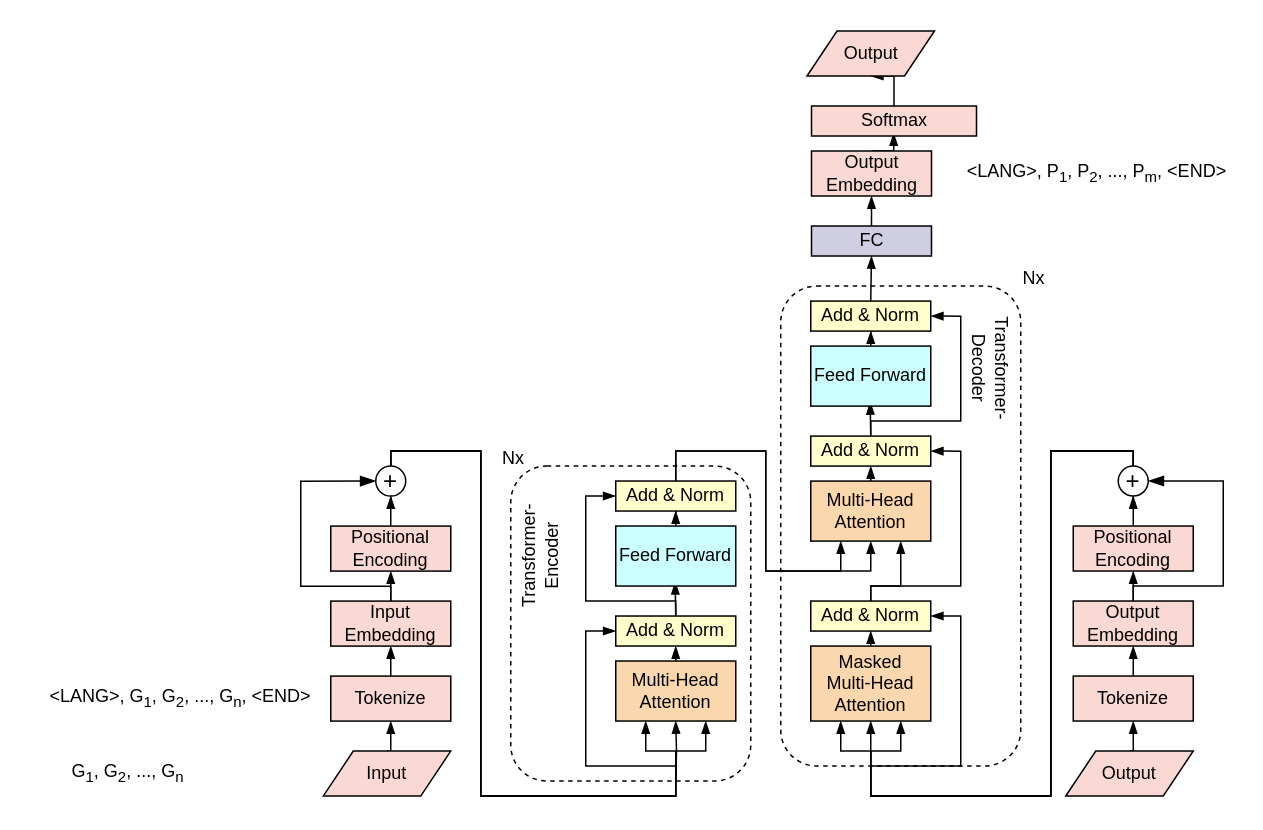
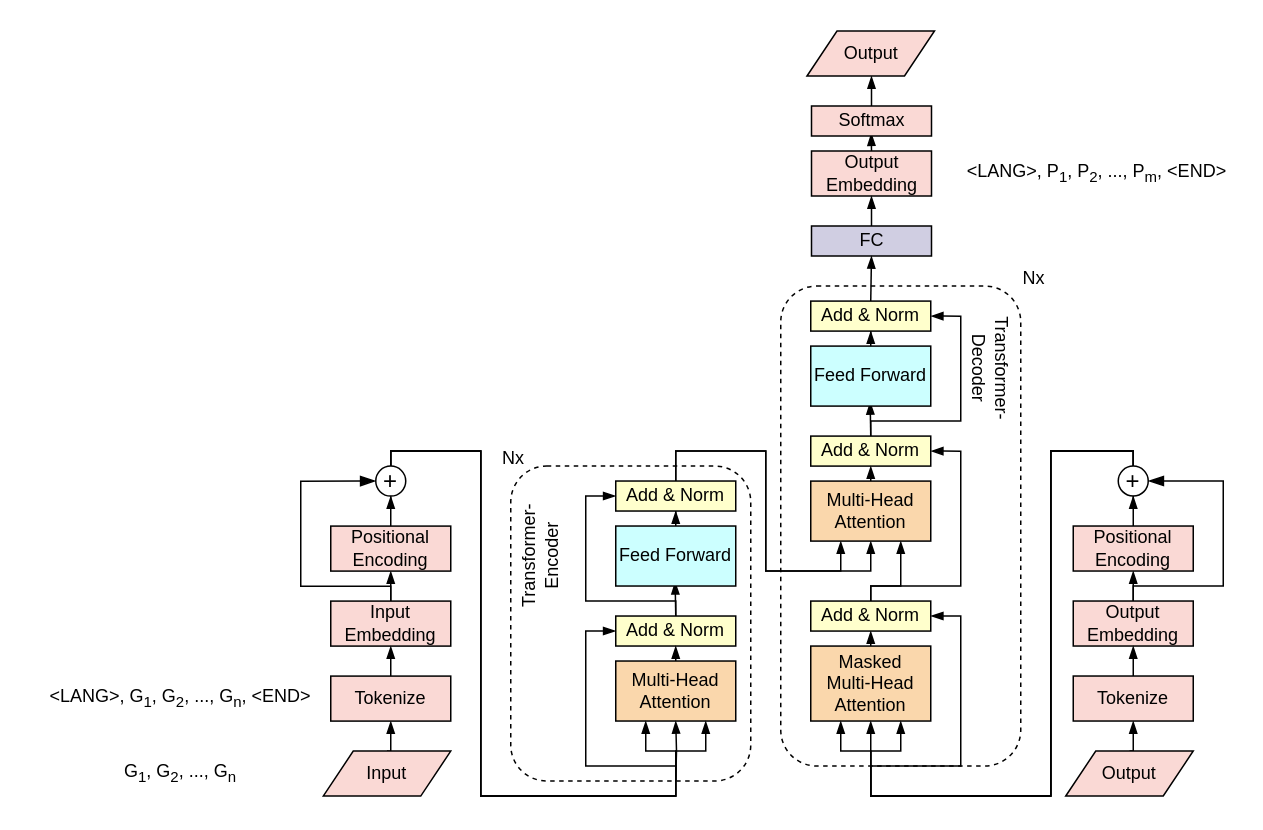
(894, 121) -> (872, 121)
(128, 773) -> (181, 773)
